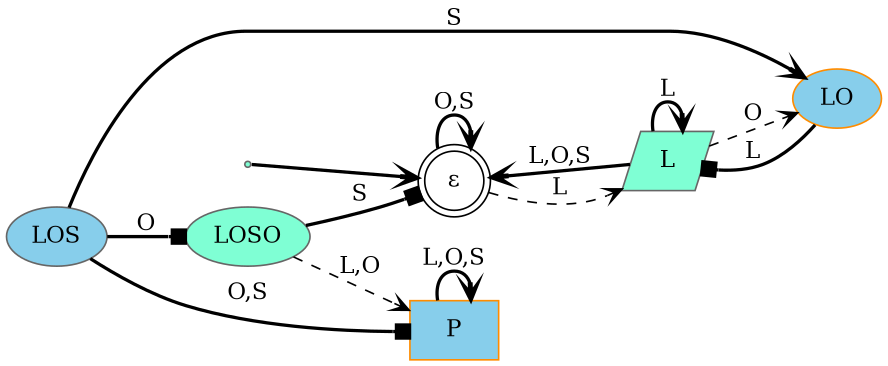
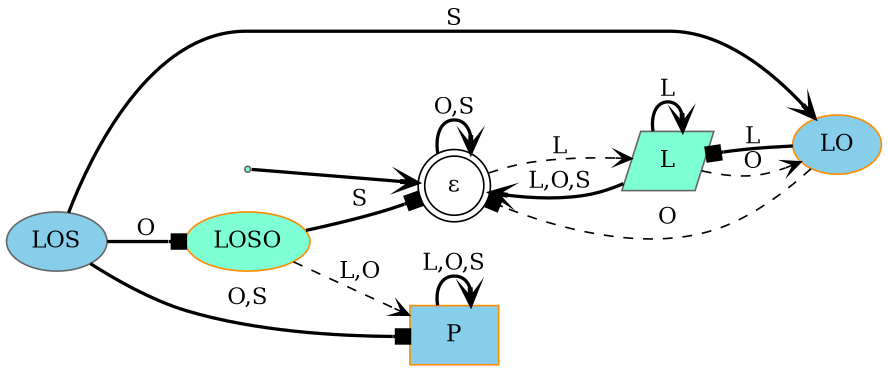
(248, 237) -> (248, 242)
none -> (665, 238)
